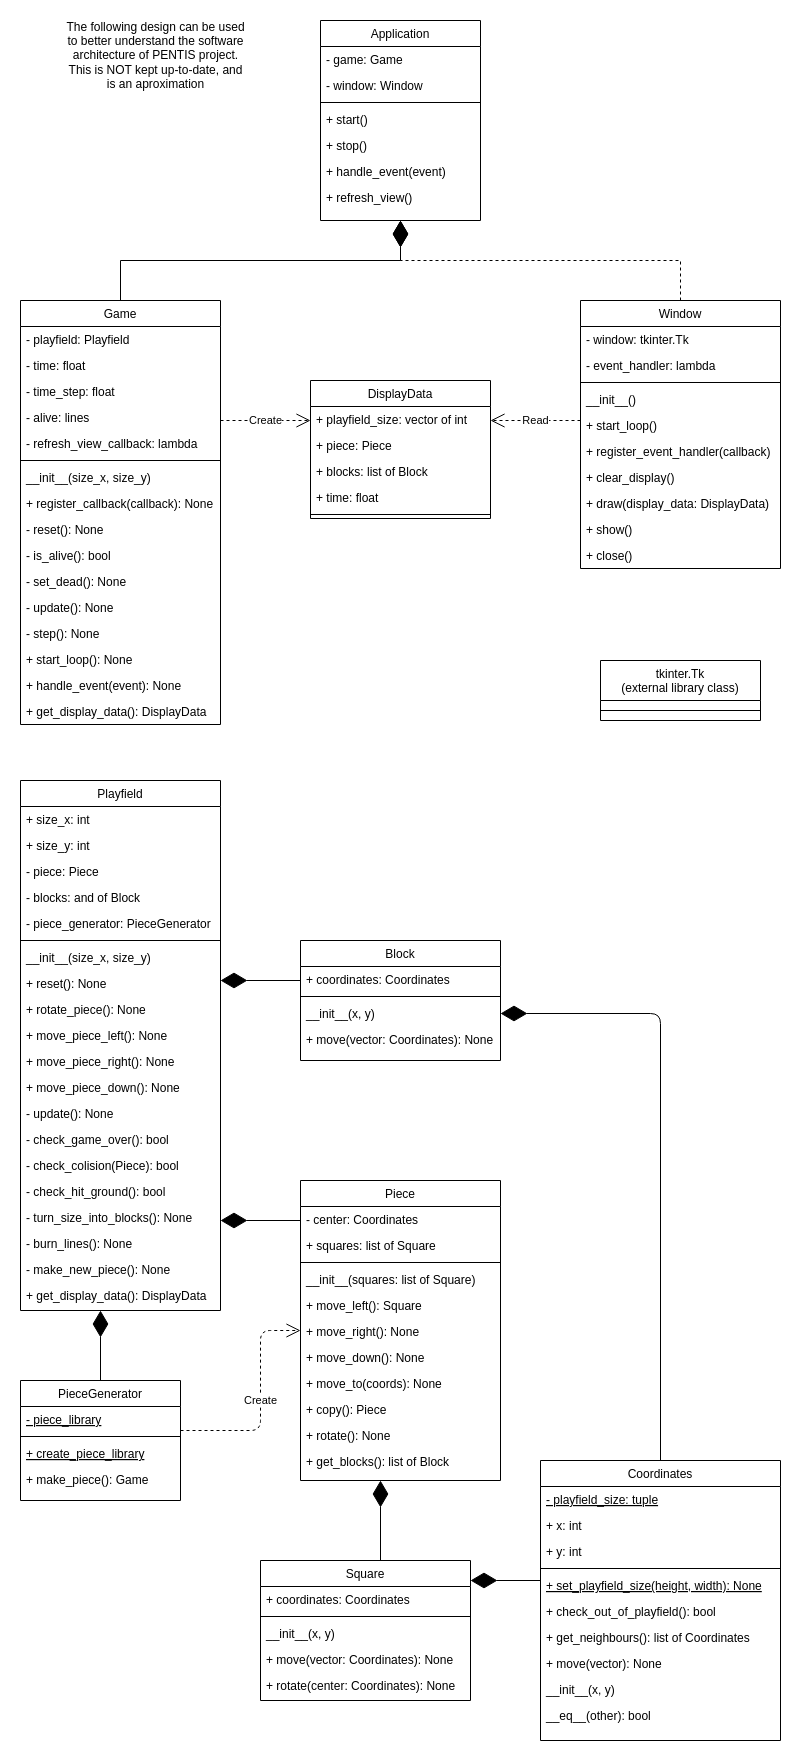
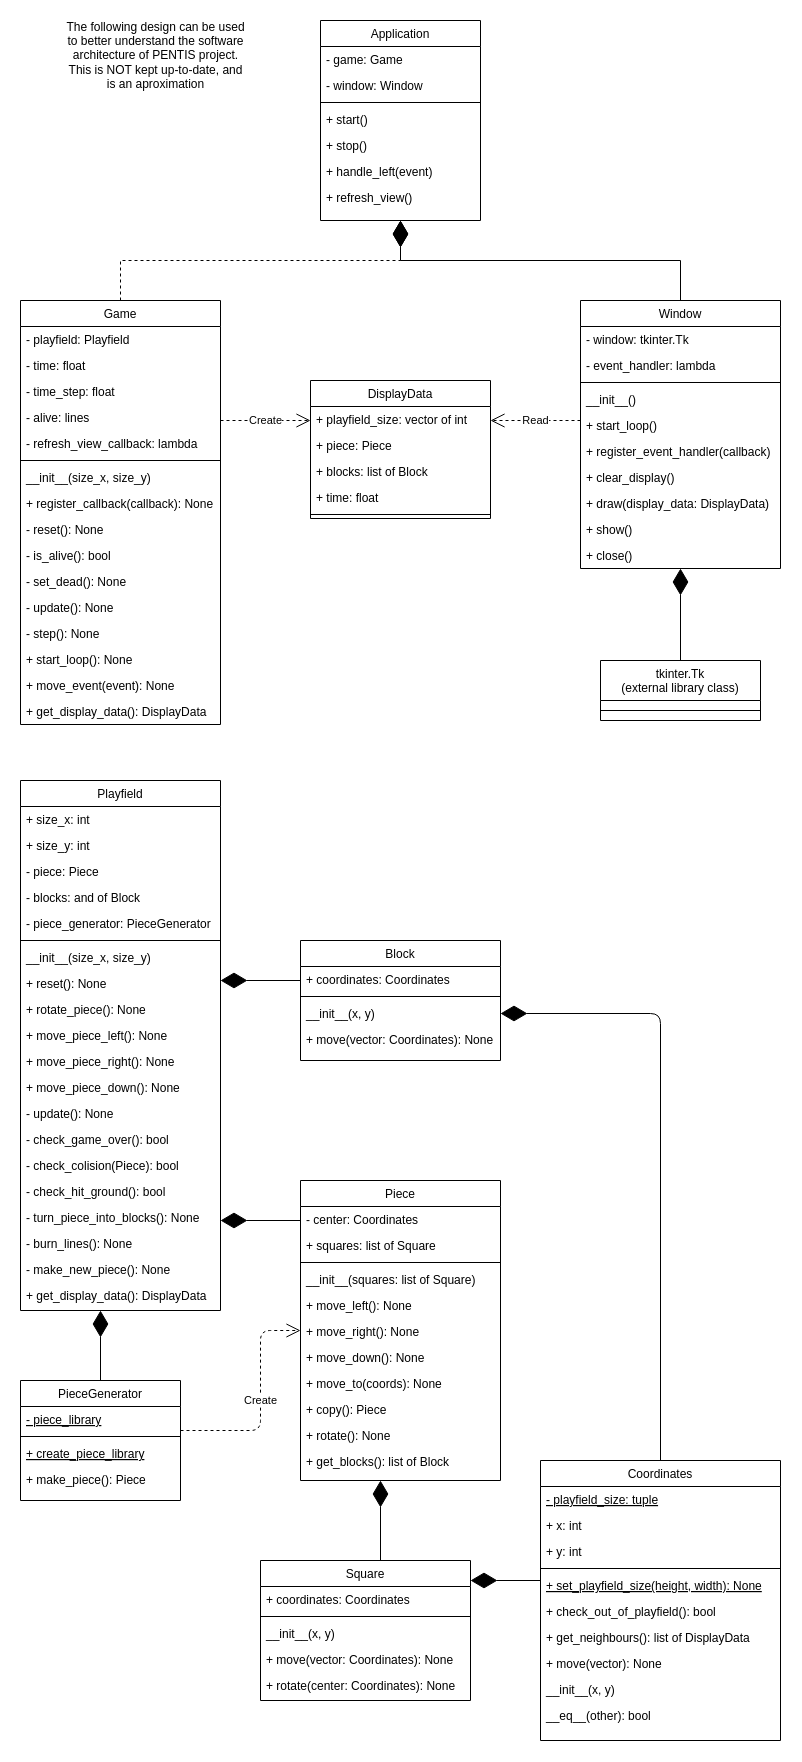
(393, 172) -> (389, 172)
(241, 261) -> (241, 261)
(561, 261) -> (561, 261)
none -> (681, 627)
(110, 686) -> (105, 686)
(121, 1218) -> (124, 1218)
(370, 1306) -> (364, 1306)
(87, 1480) -> (89, 1480)
(663, 1638) -> (661, 1638)
